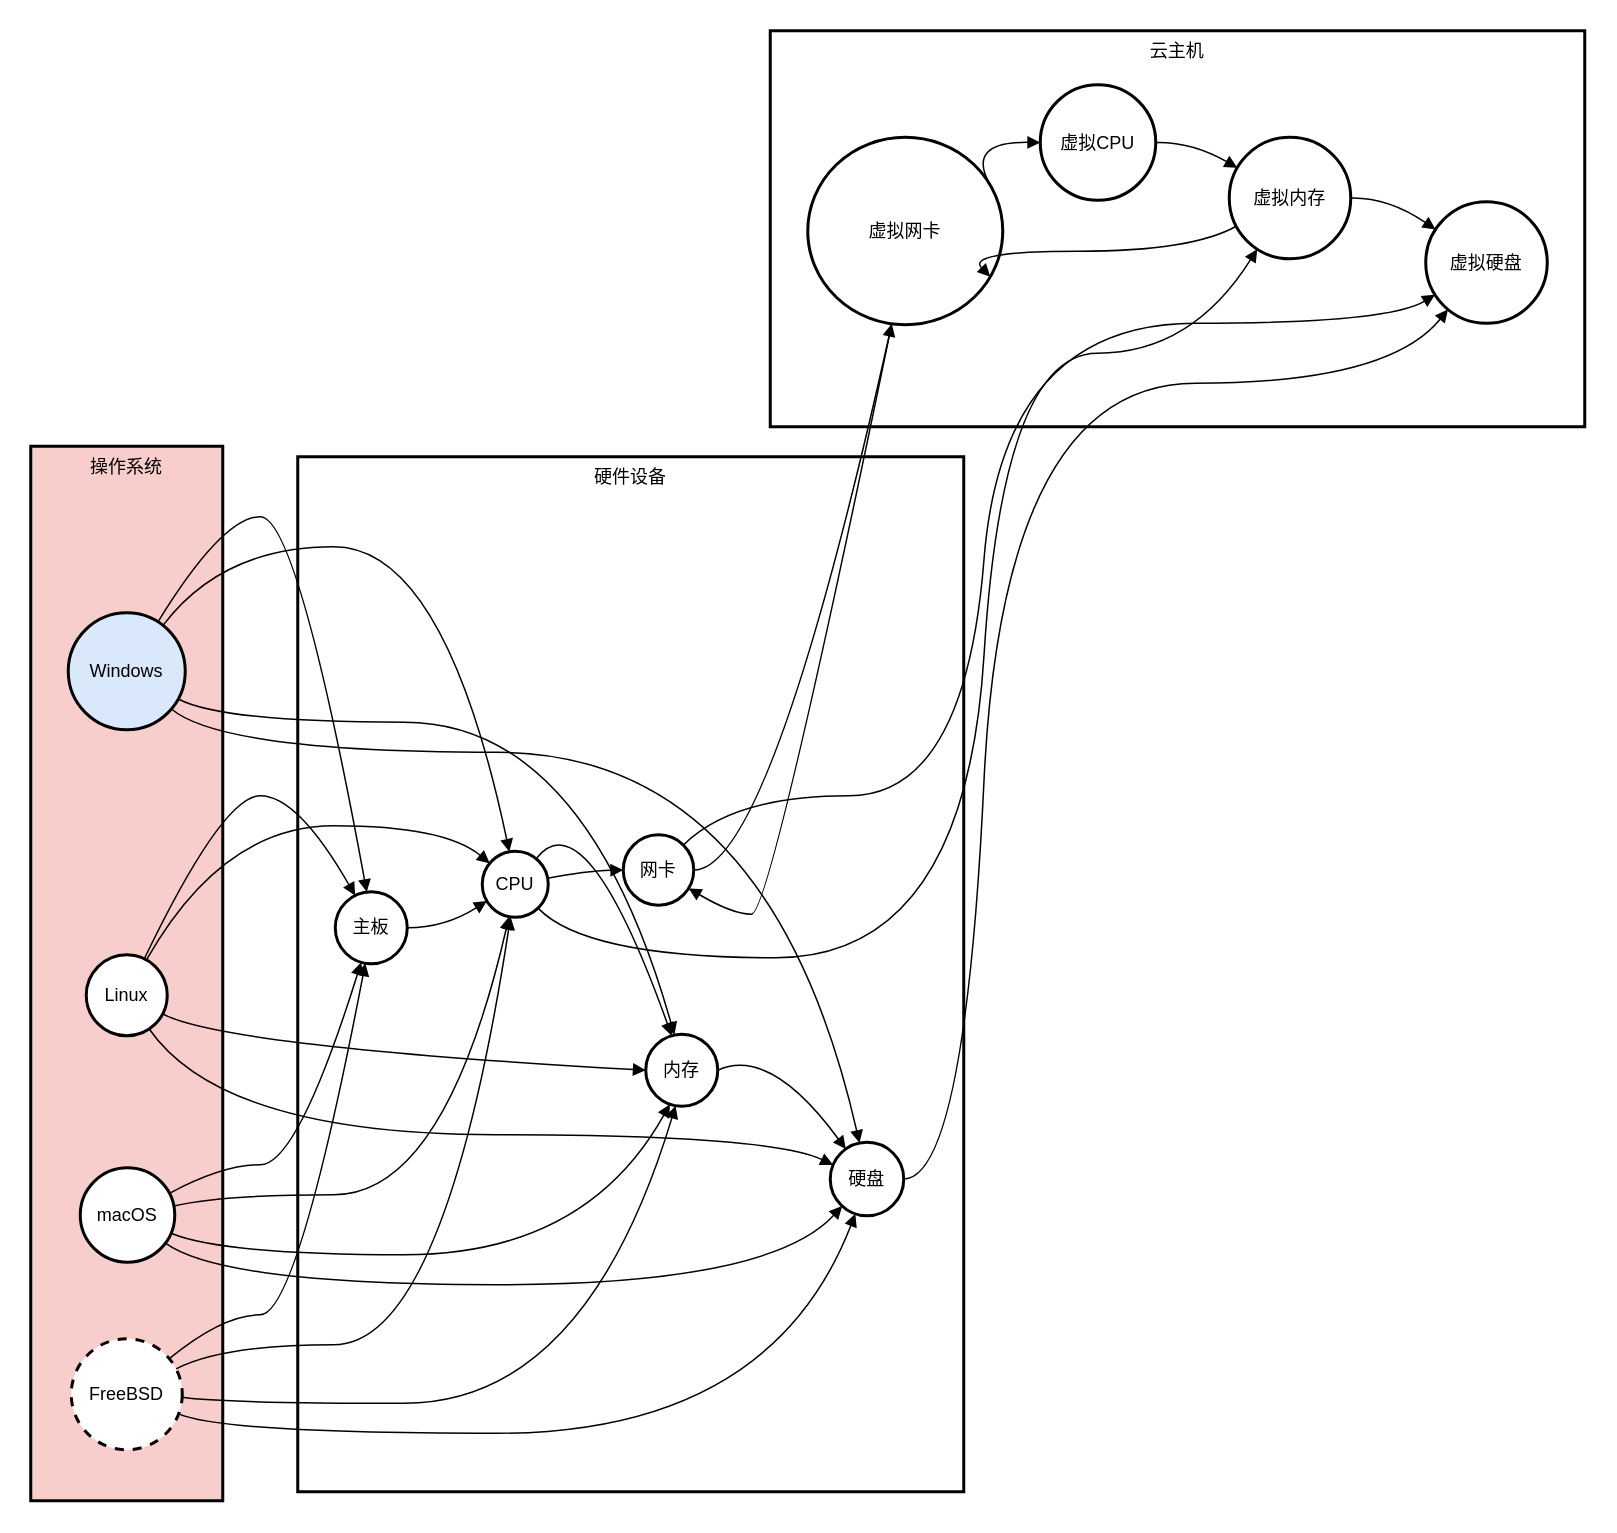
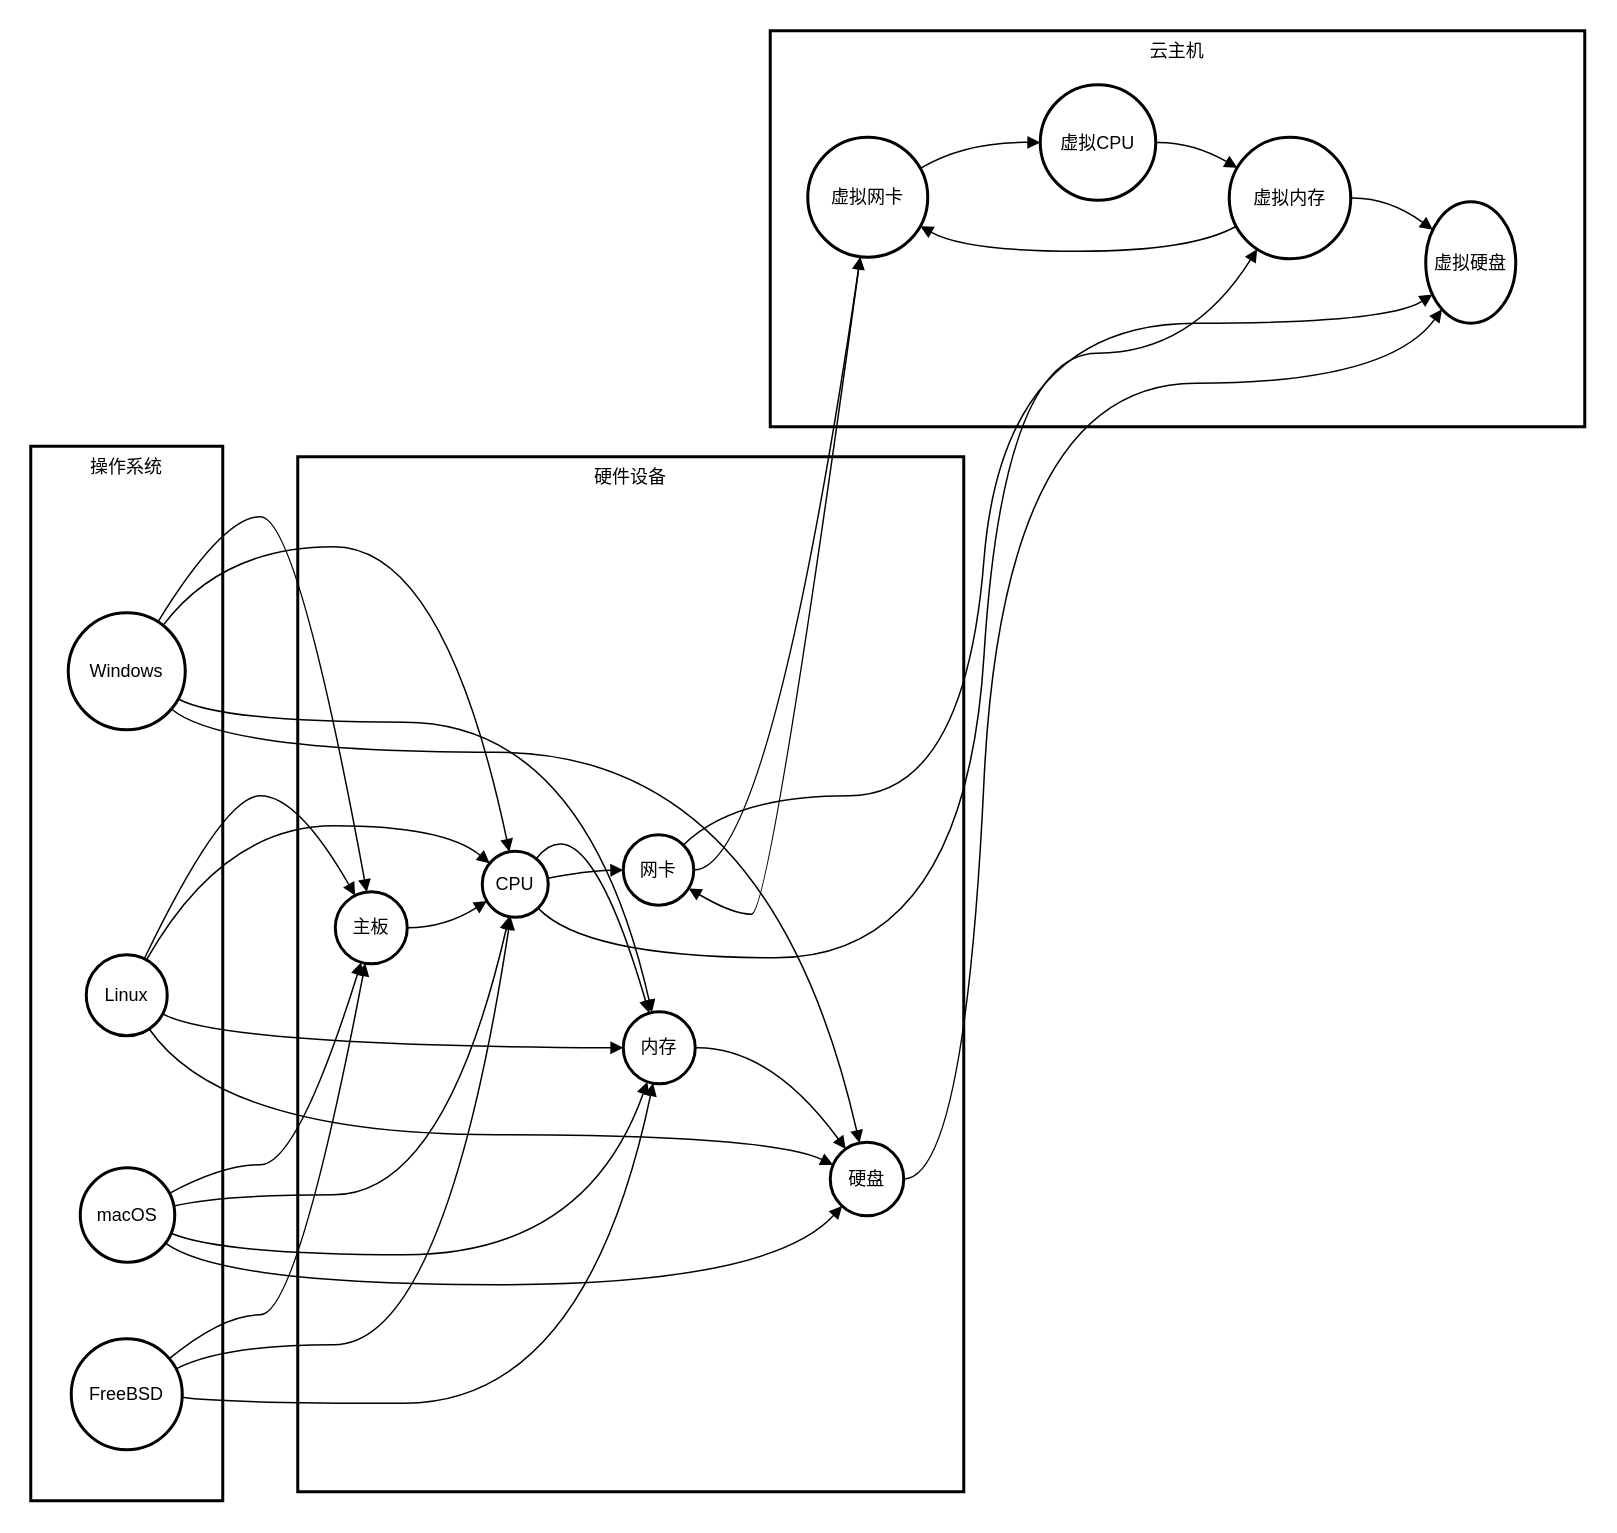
(905, 231) -> (868, 197)
(1487, 263) -> (1471, 263)
(127, 468) -> (127, 468)
(127, 671) -> (127, 671)
(682, 1070) -> (659, 1048)
(127, 1394) -> (127, 1394)
(557, 1430) -> none
